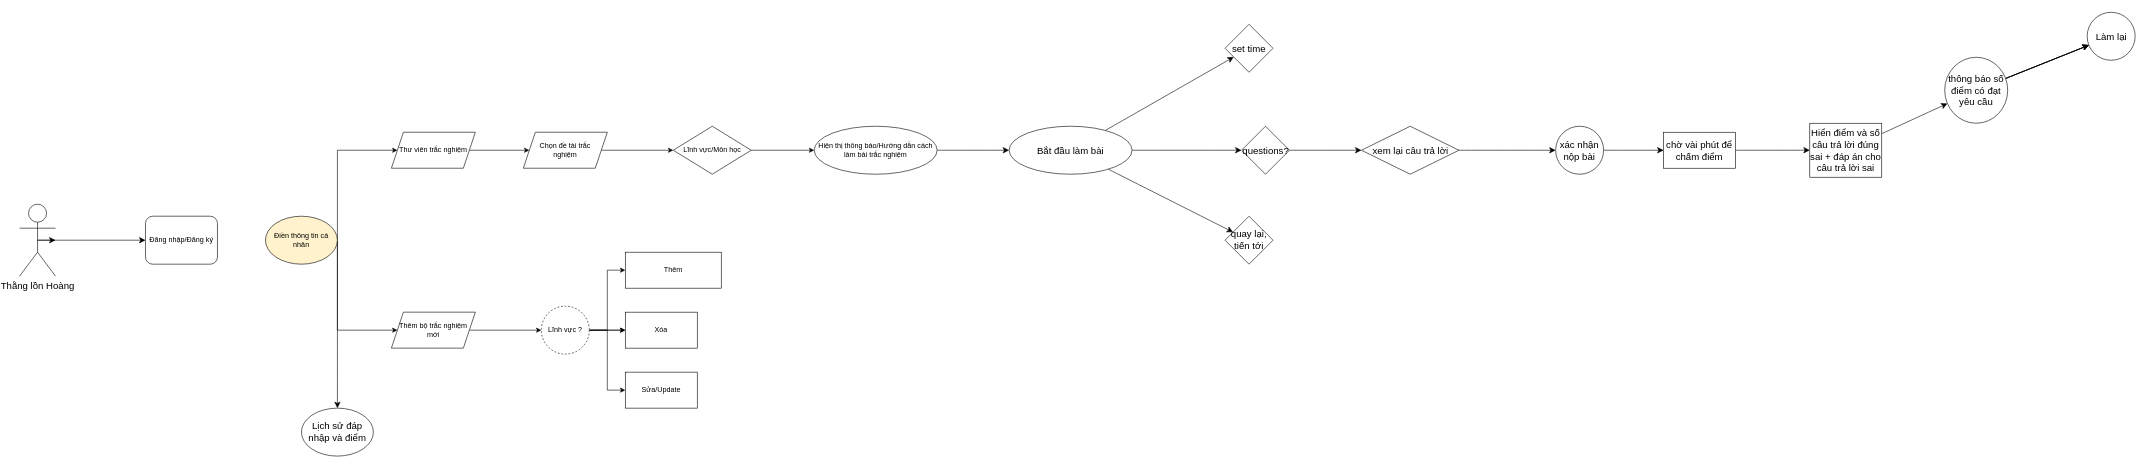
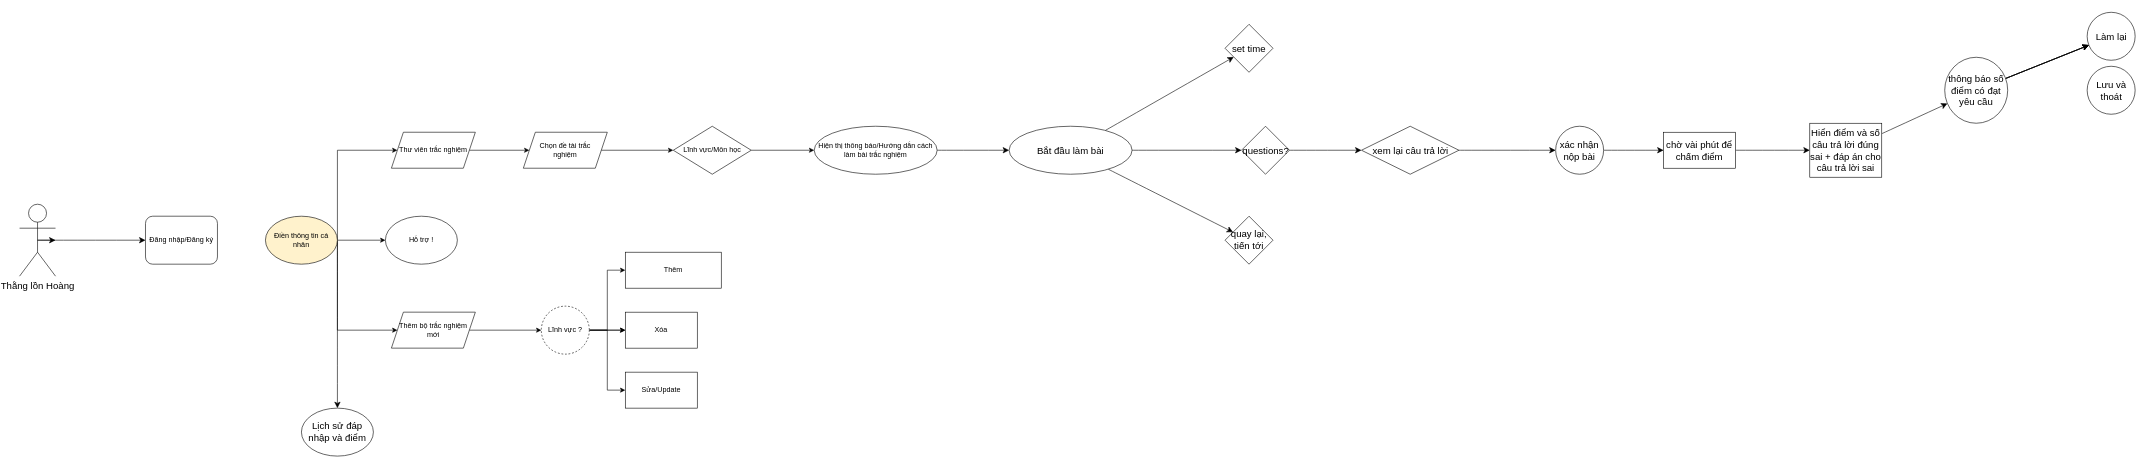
none -> (2111, 90)
none -> (379, 240)
none -> (421, 240)
